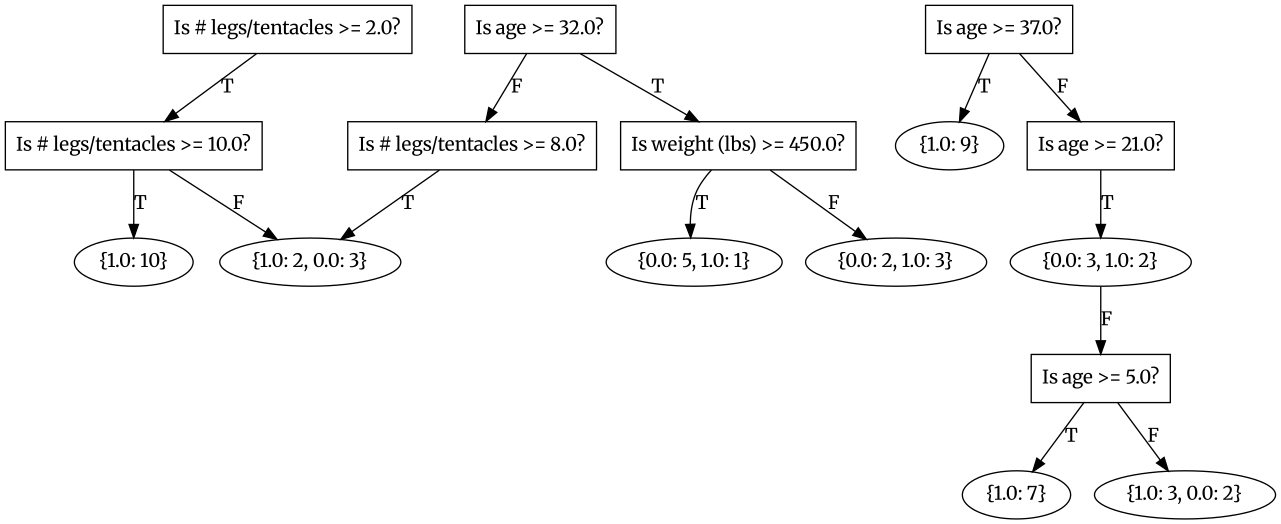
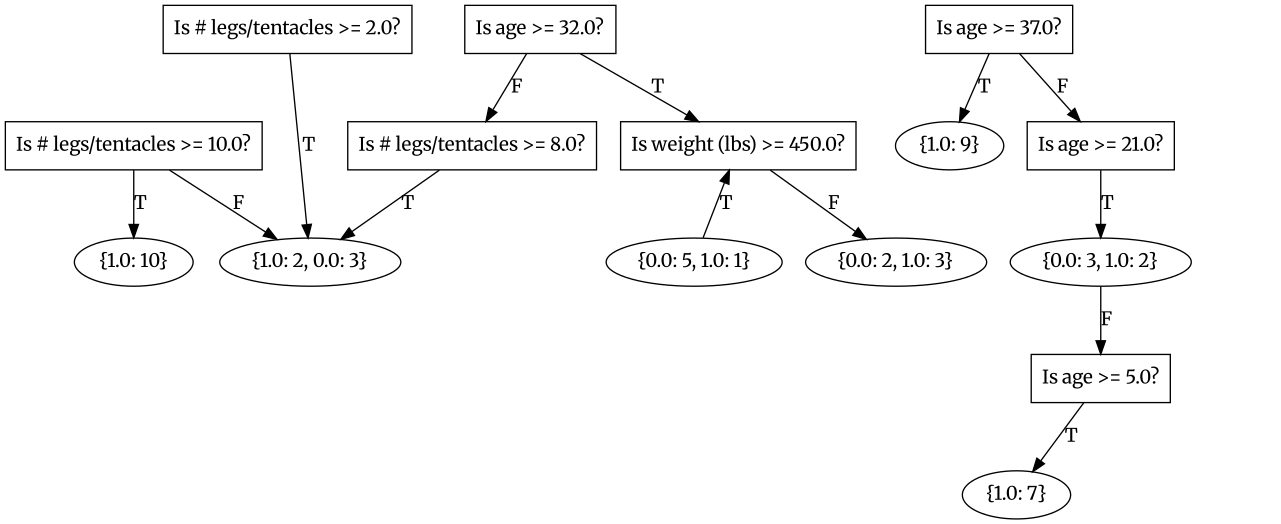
(216, 84) -> (298, 139)
(695, 195) -> (714, 210)
(1185, 495) -> none
